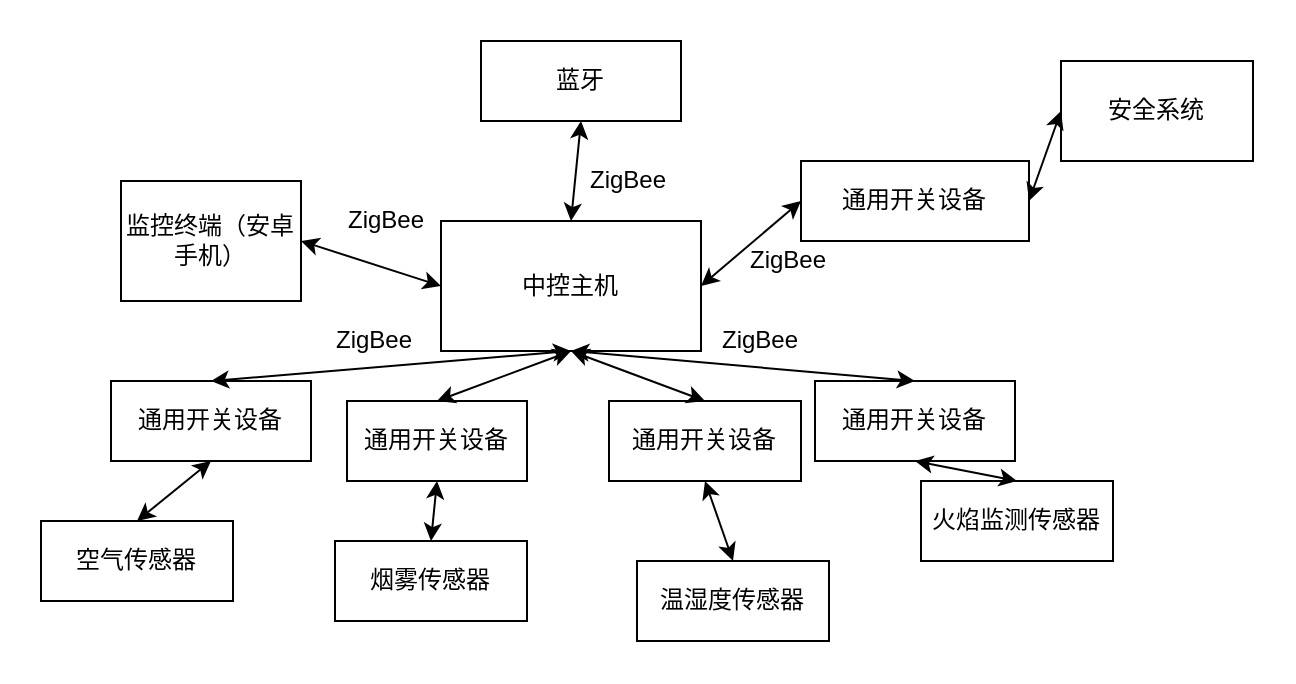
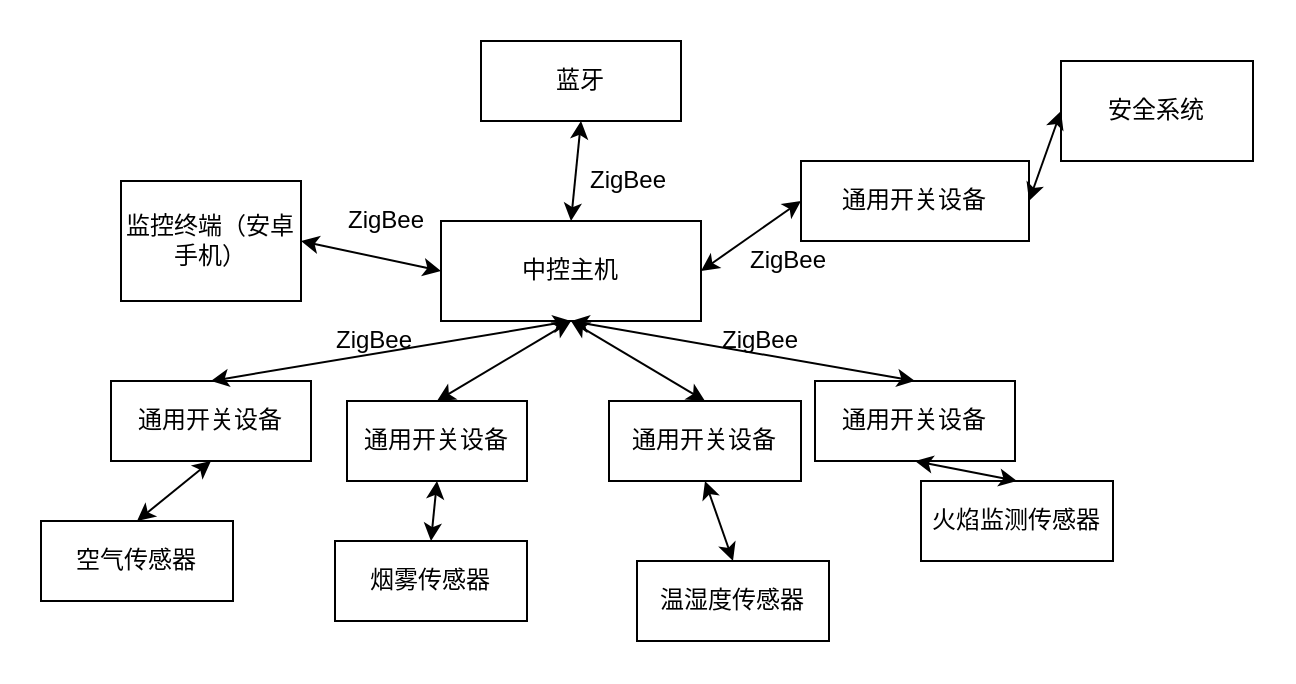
(571, 286) -> (571, 271)
